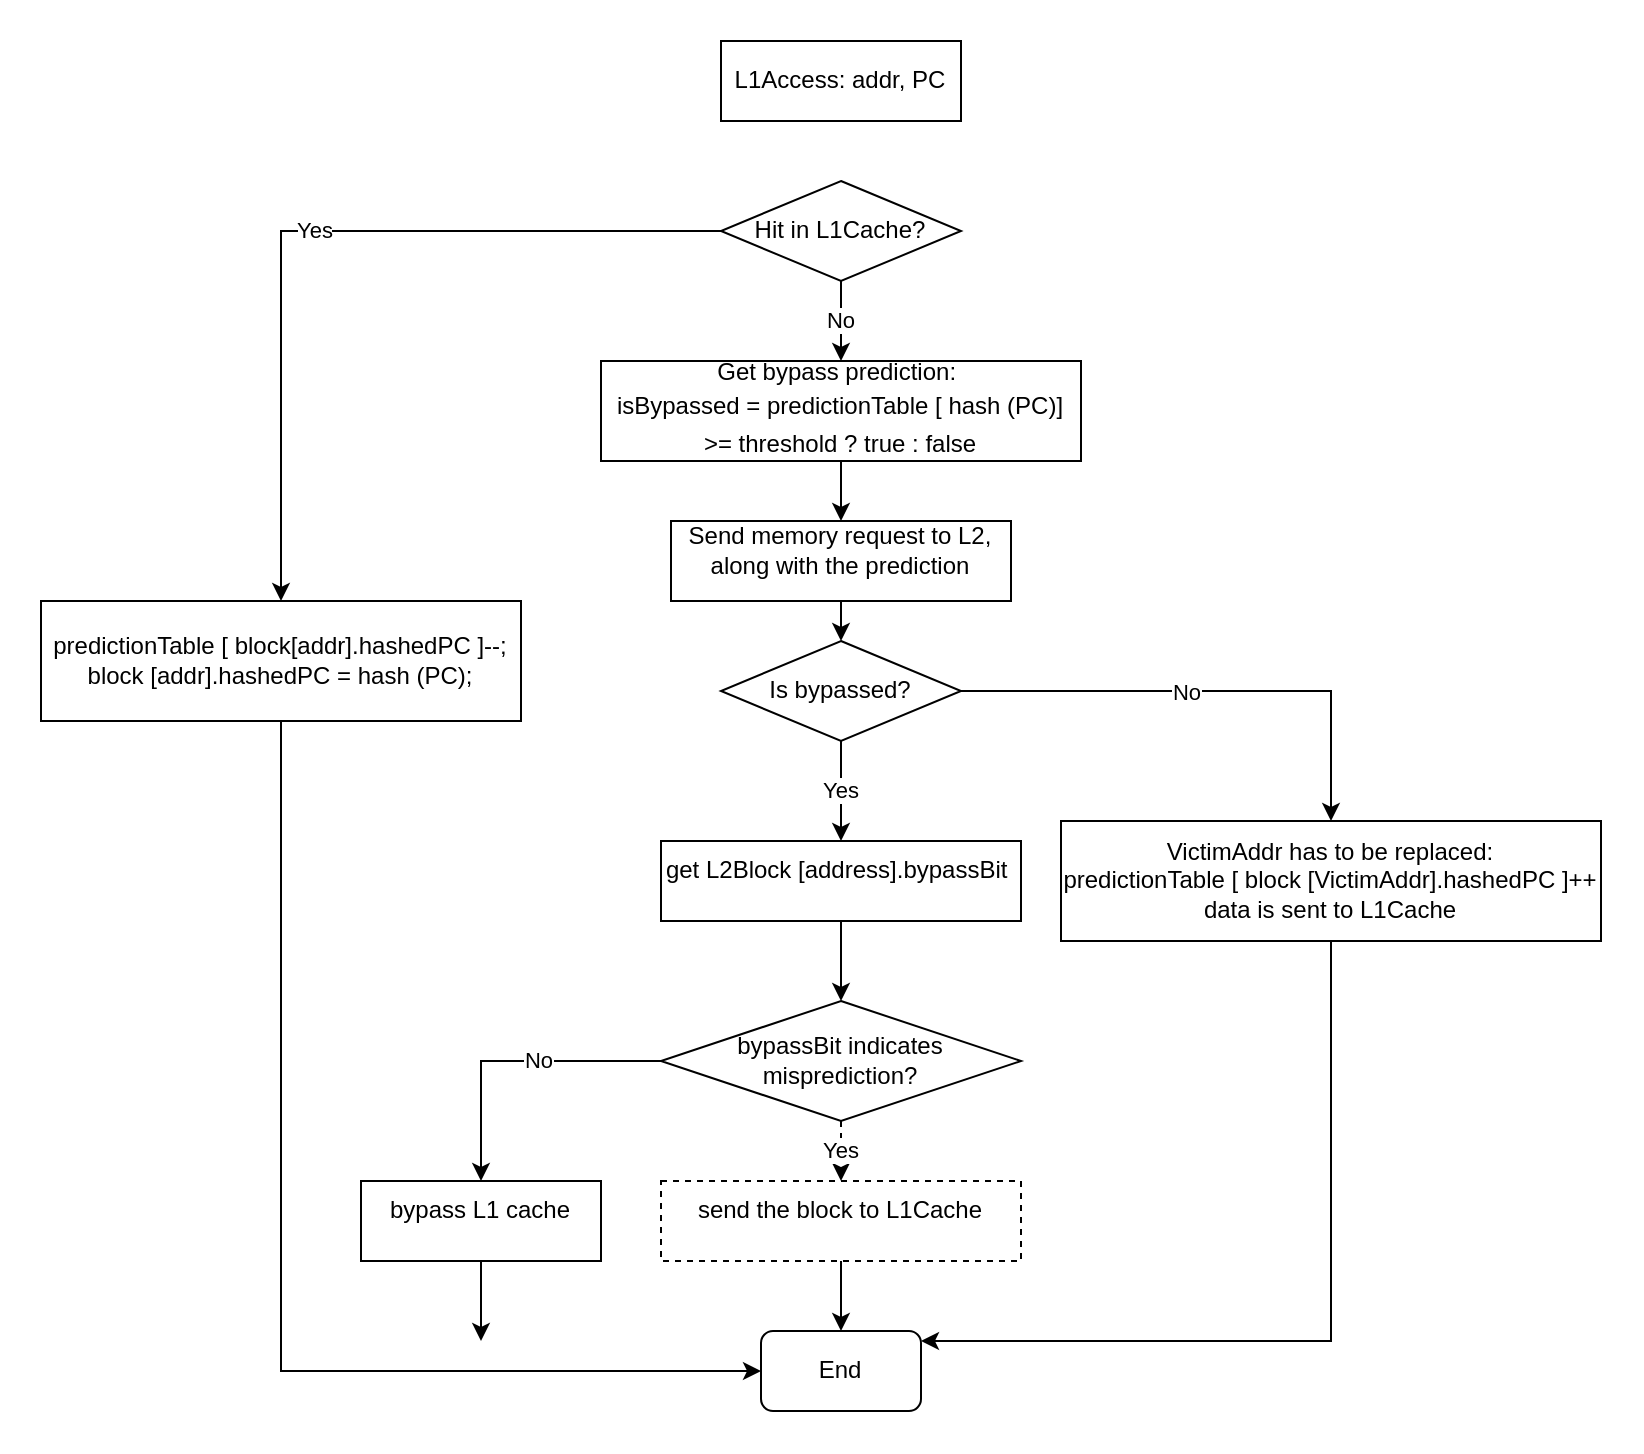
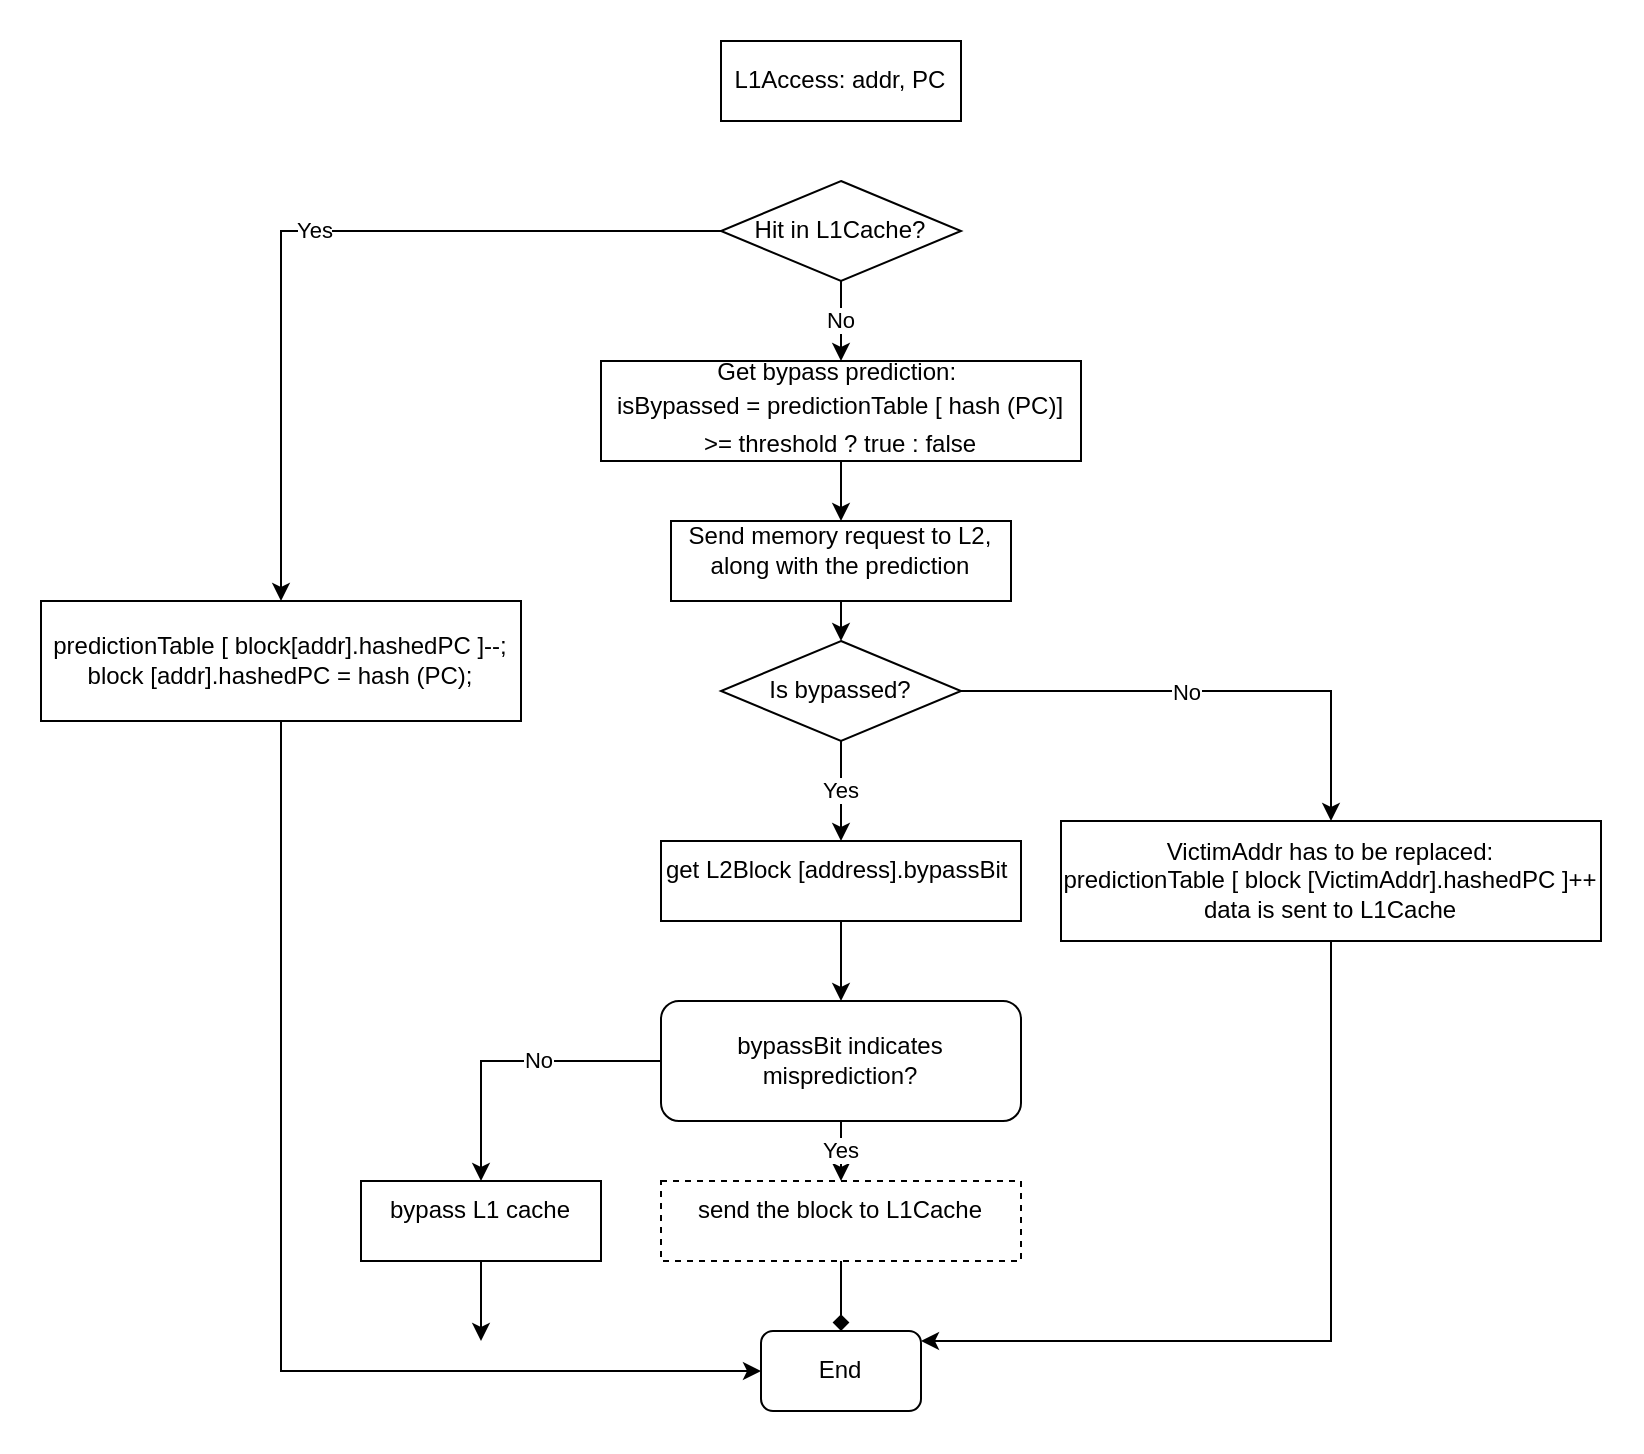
(841, 1061) -> (841, 1061)
(841, 1127) -> (841, 1127)
(841, 1316) -> (841, 1315)
